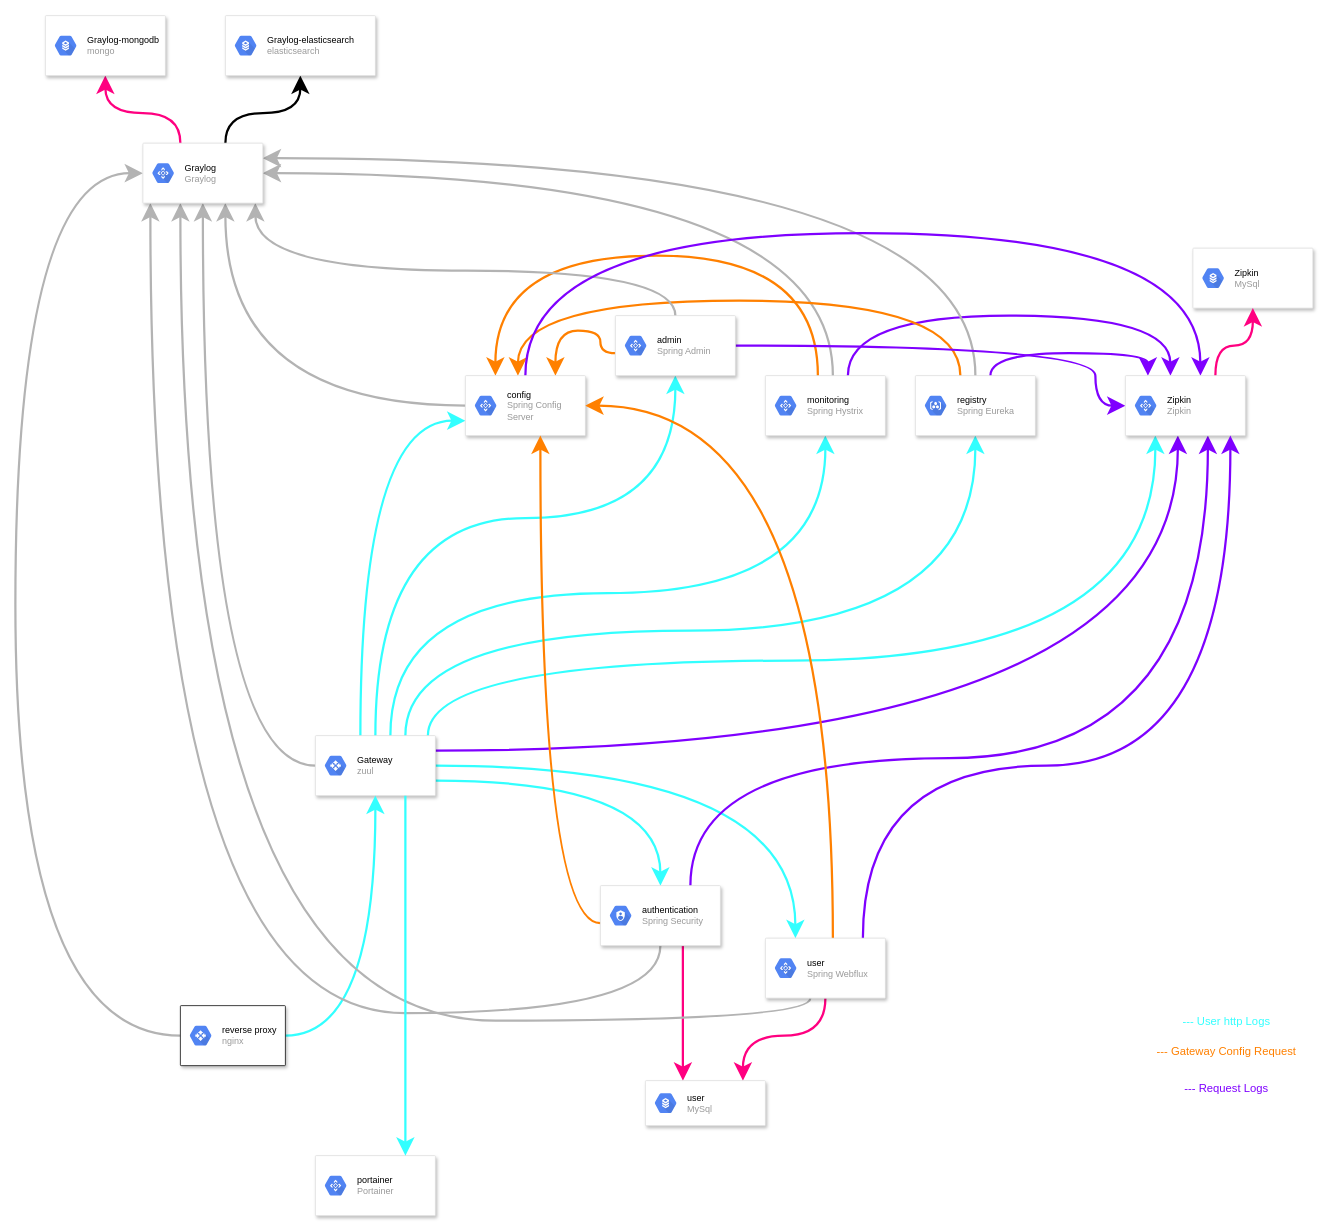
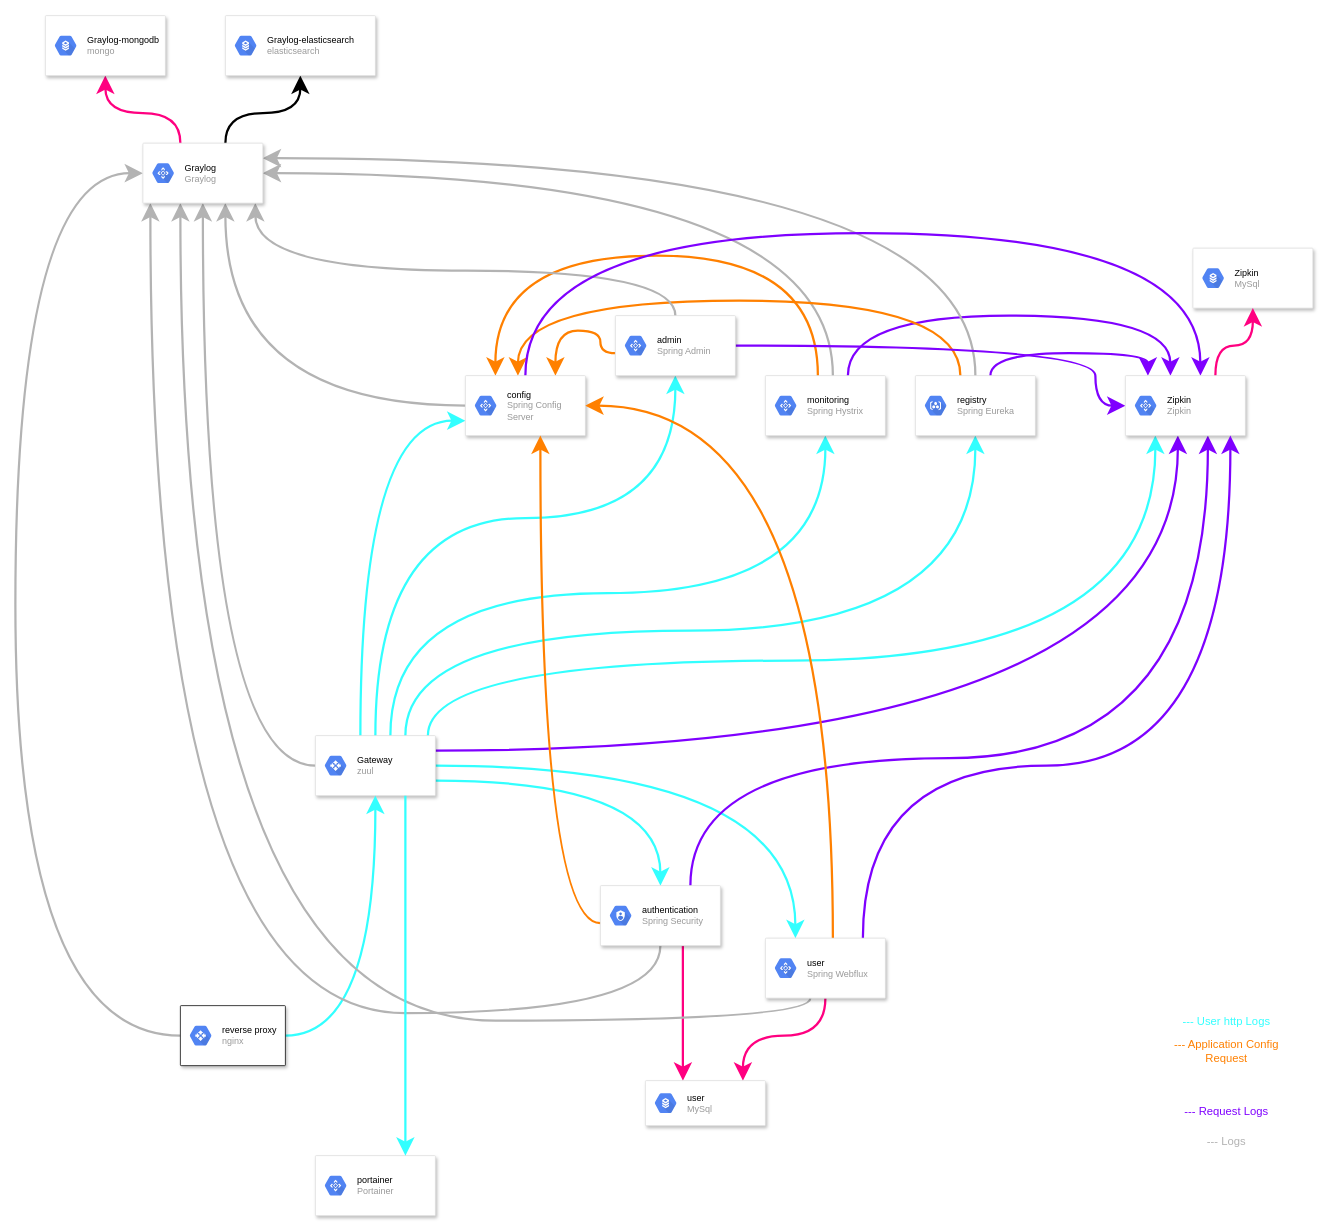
(1227, 1050) -> (1227, 1050)
(1227, 1088) -> (1227, 1110)
none -> (1227, 1140)
